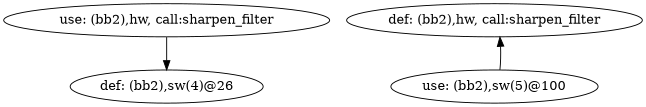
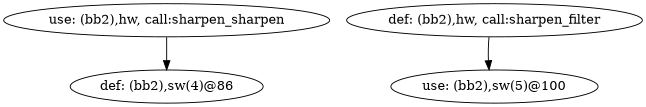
(167, 20) -> (167, 20)
(501, 58) -> (488, 49)
(167, 87) -> (167, 87)
